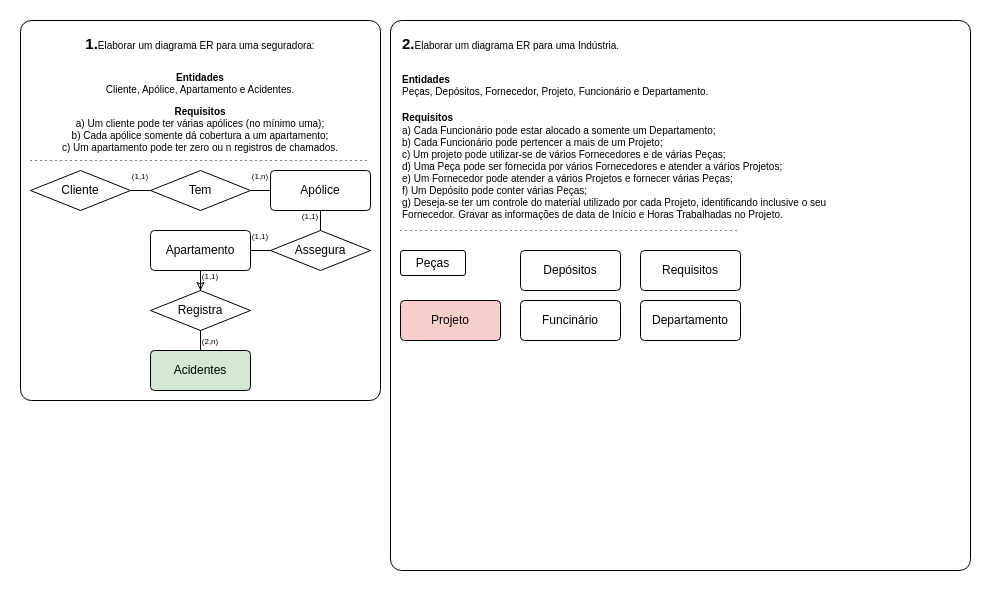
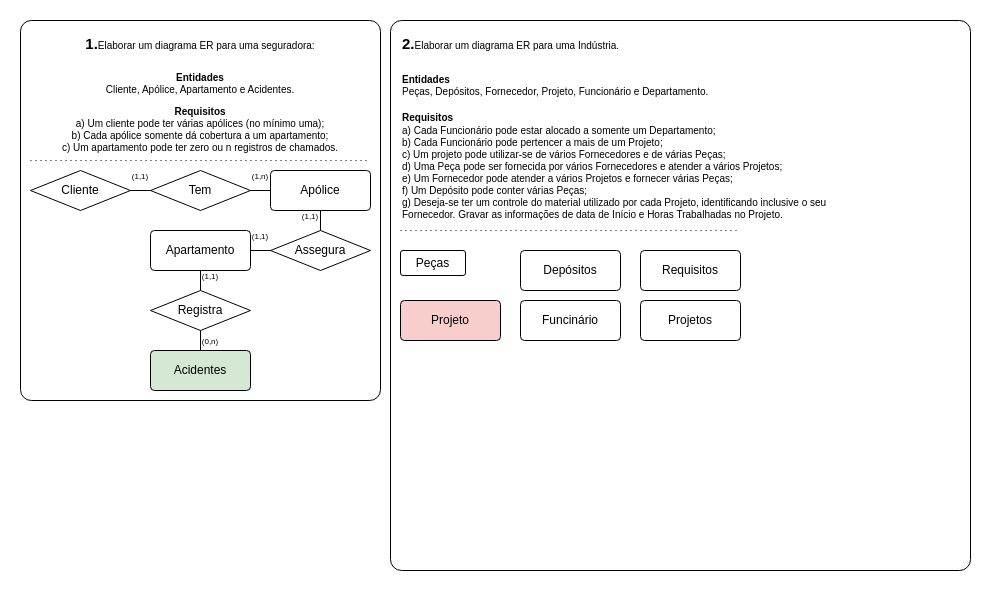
(201, 282) -> (201, 285)
(691, 321) -> (691, 321)
(211, 341) -> (211, 341)
